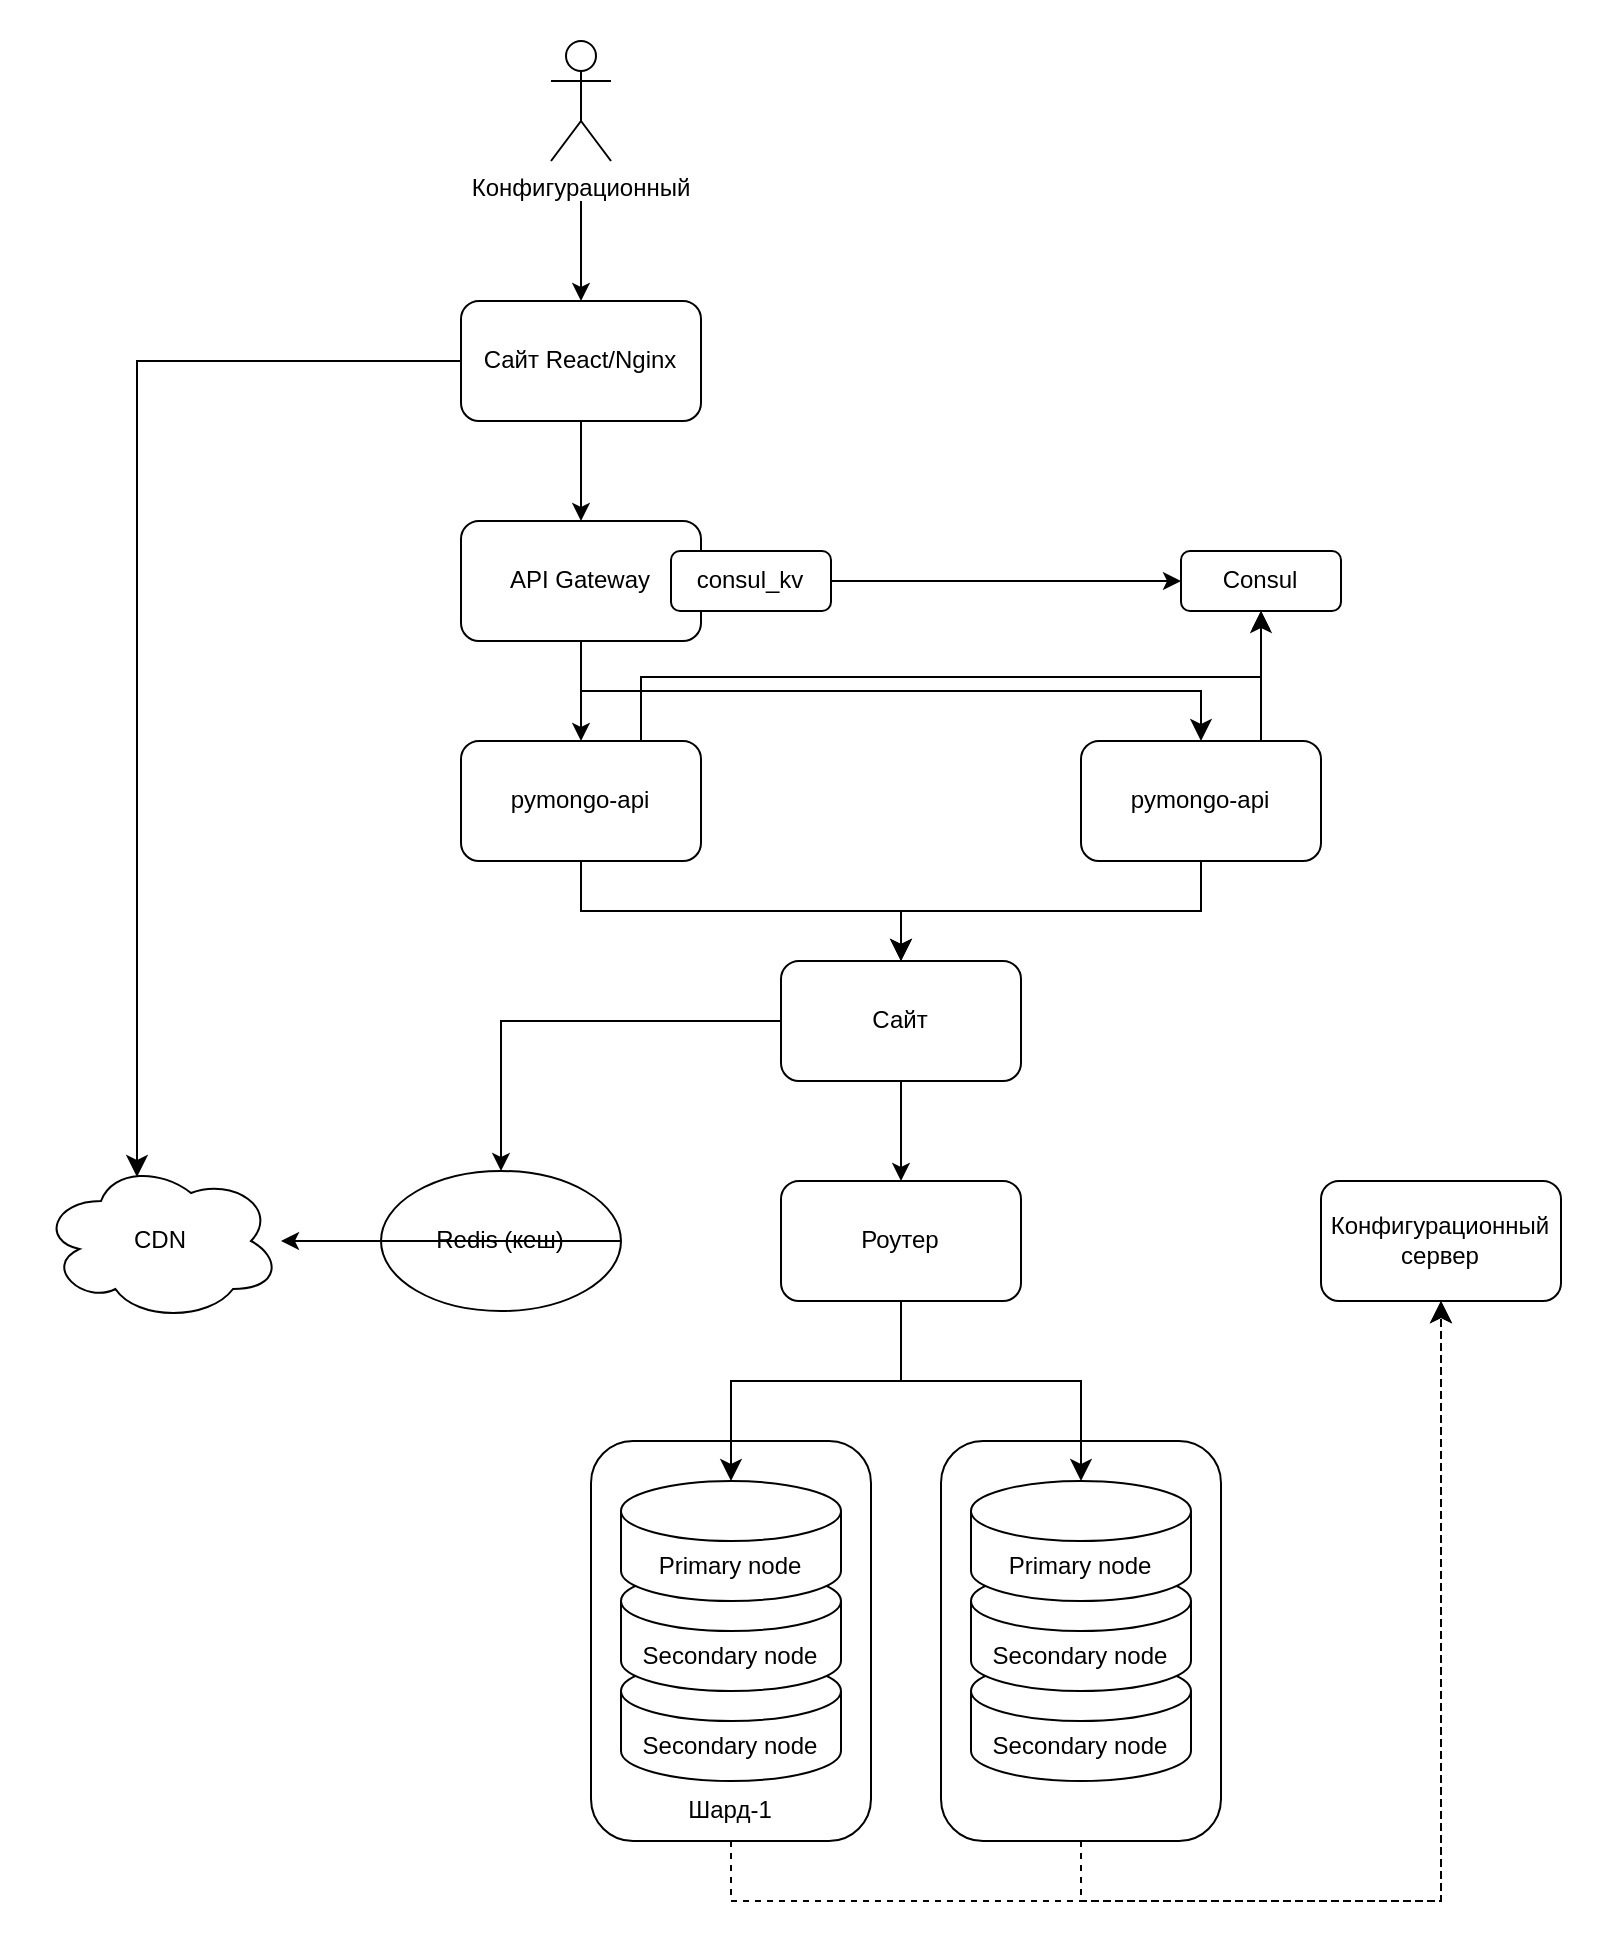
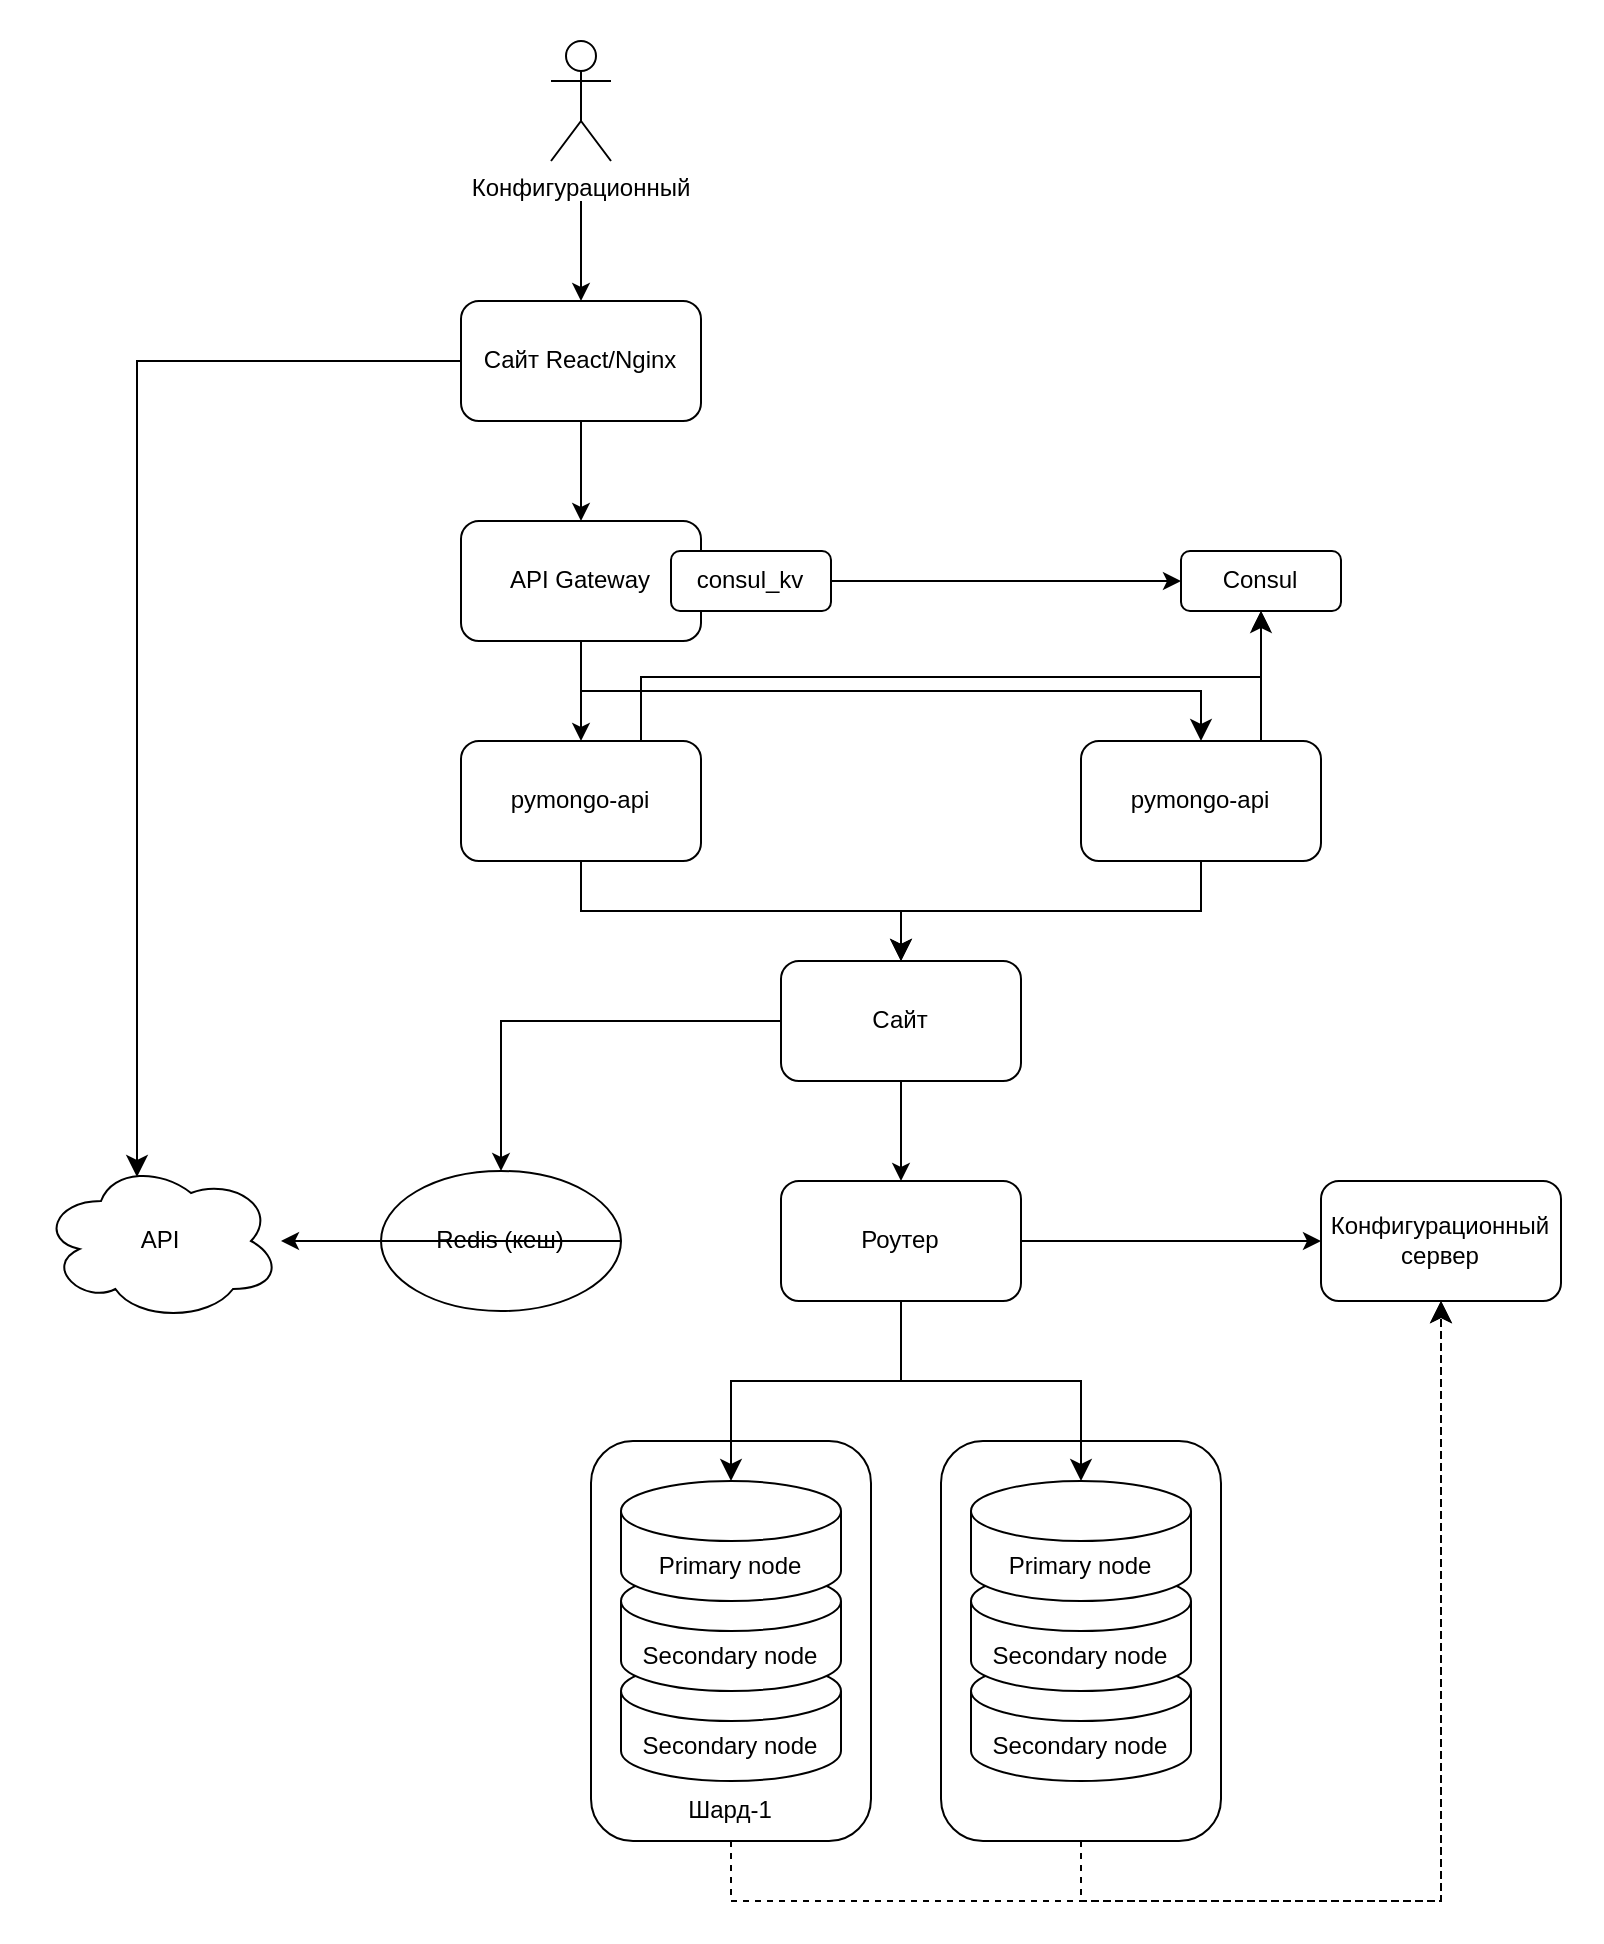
(161, 1241) -> (161, 1241)
none -> (1164, 1241)
